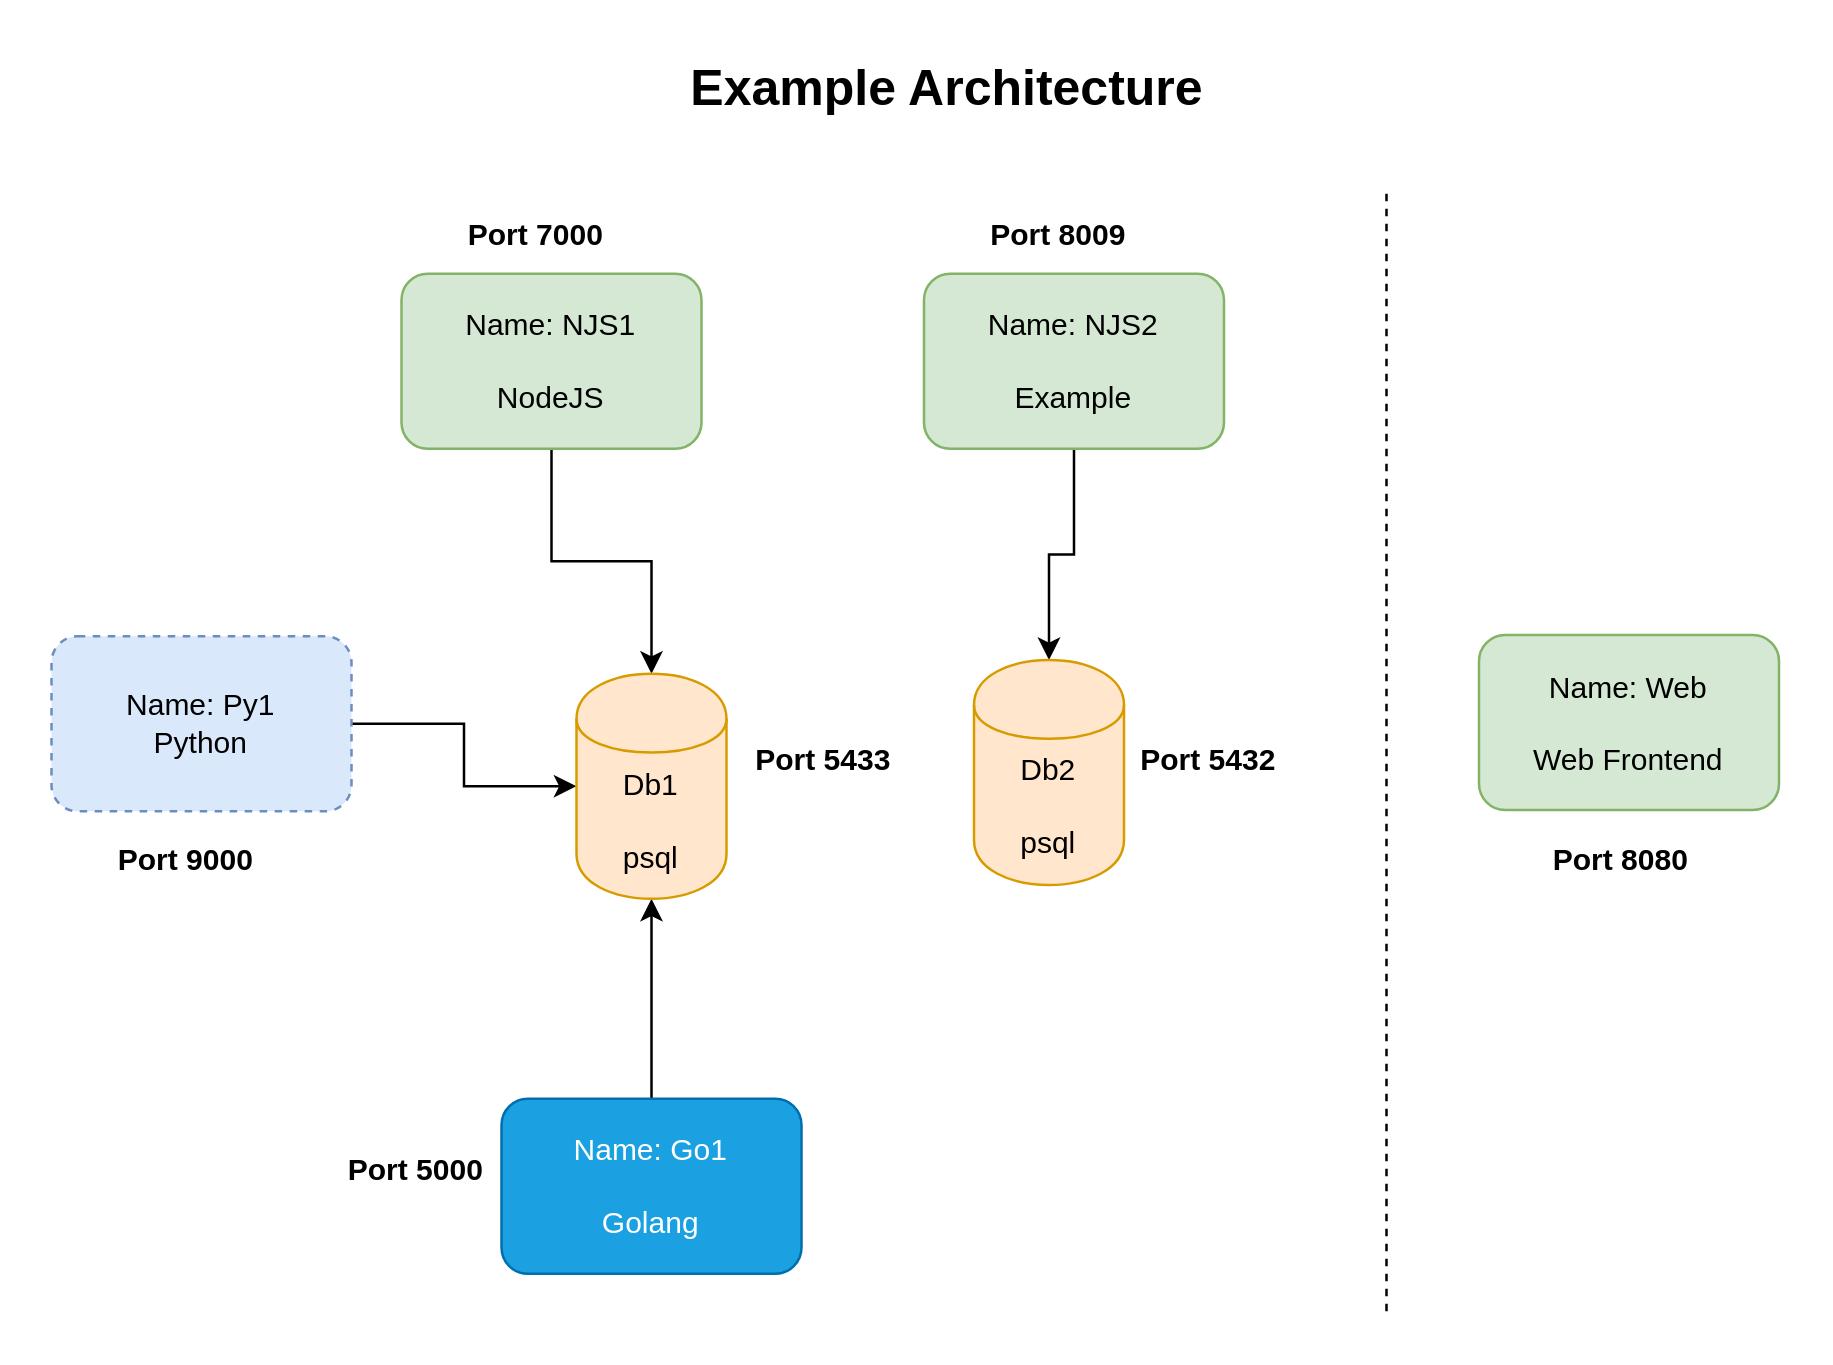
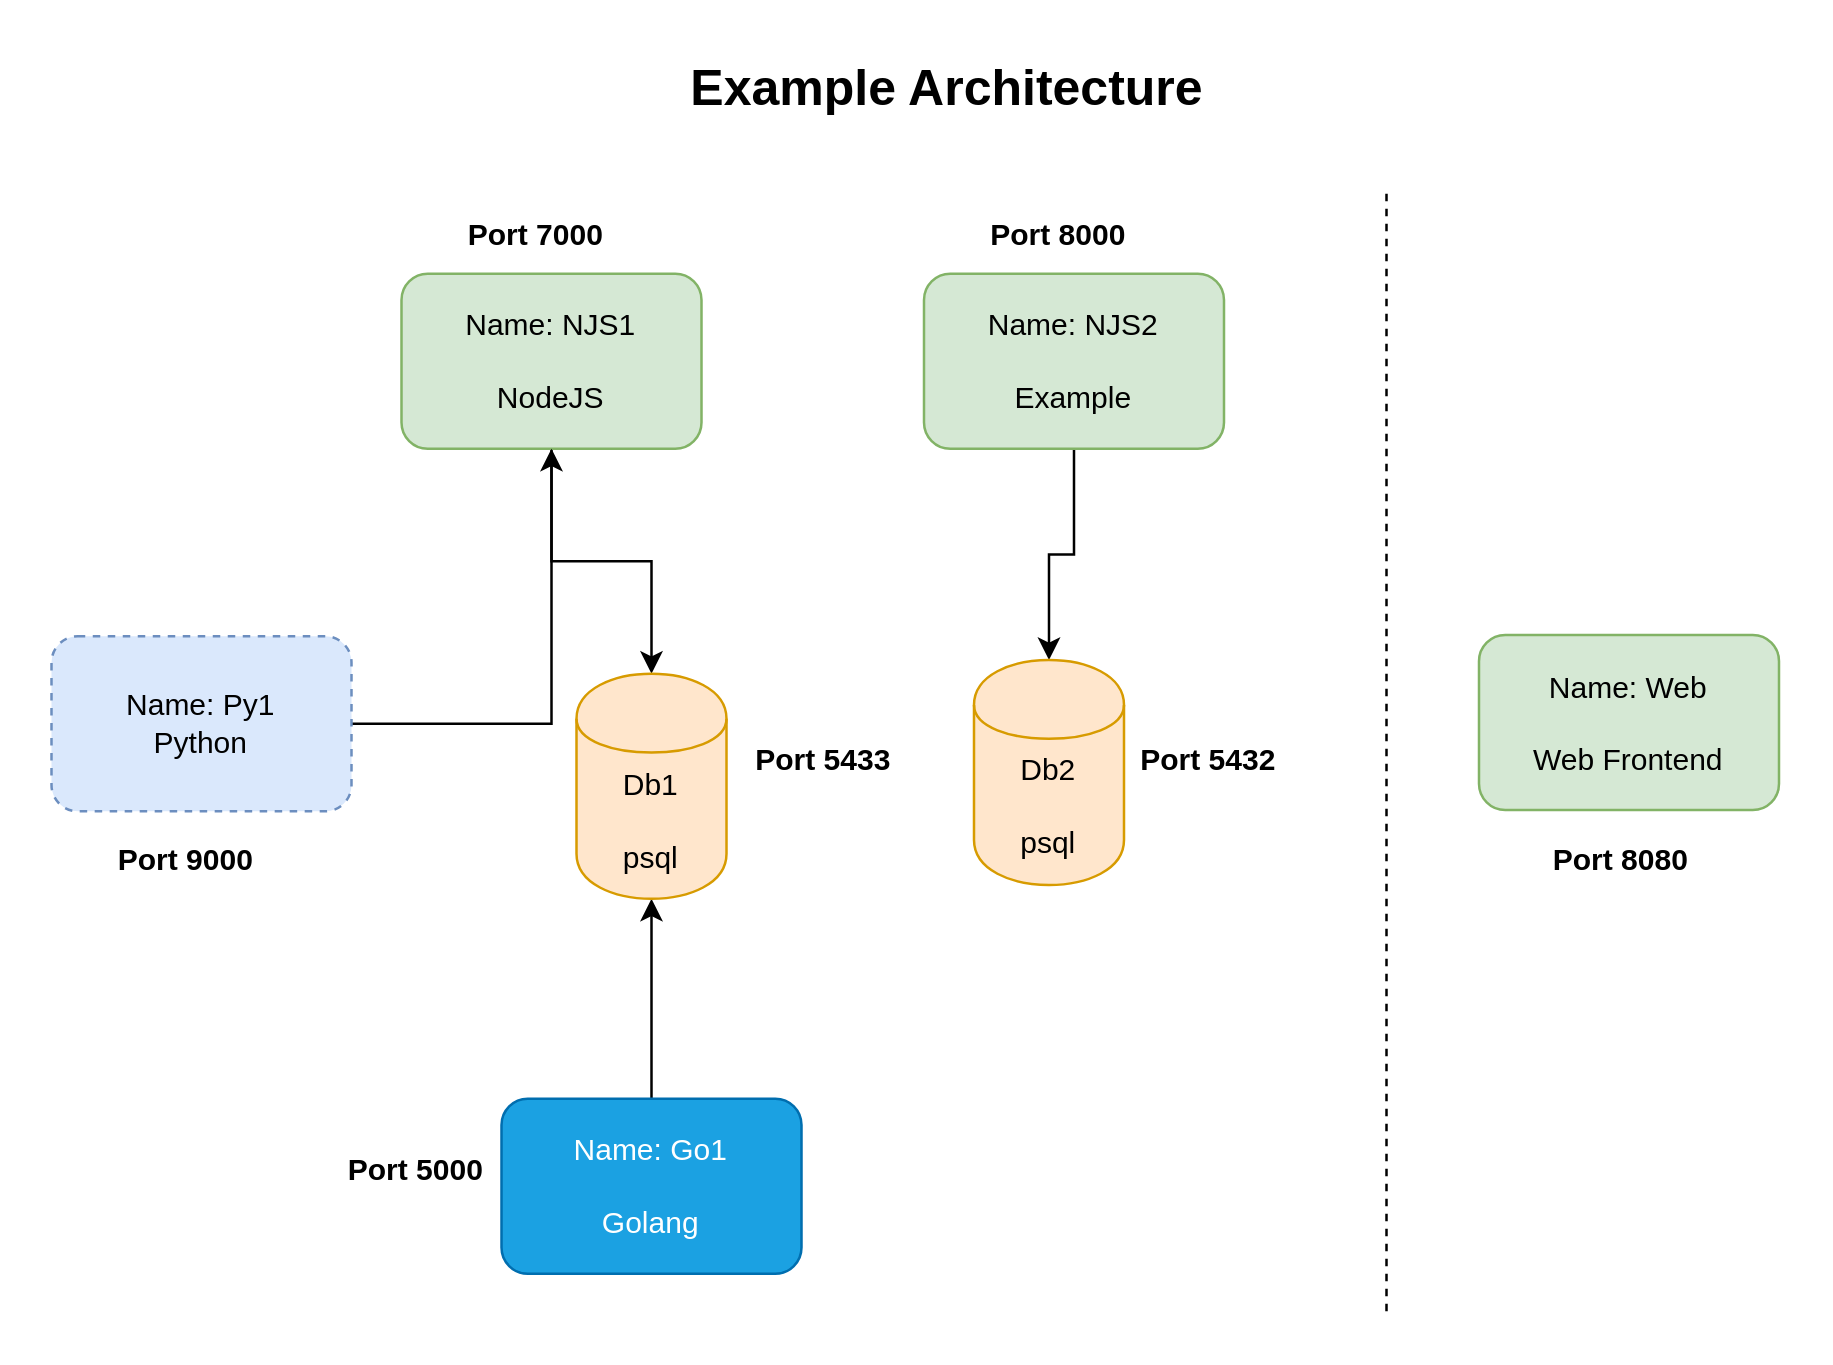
(1063, 237) -> (1063, 237)
(479, 786) -> (551, 690)
